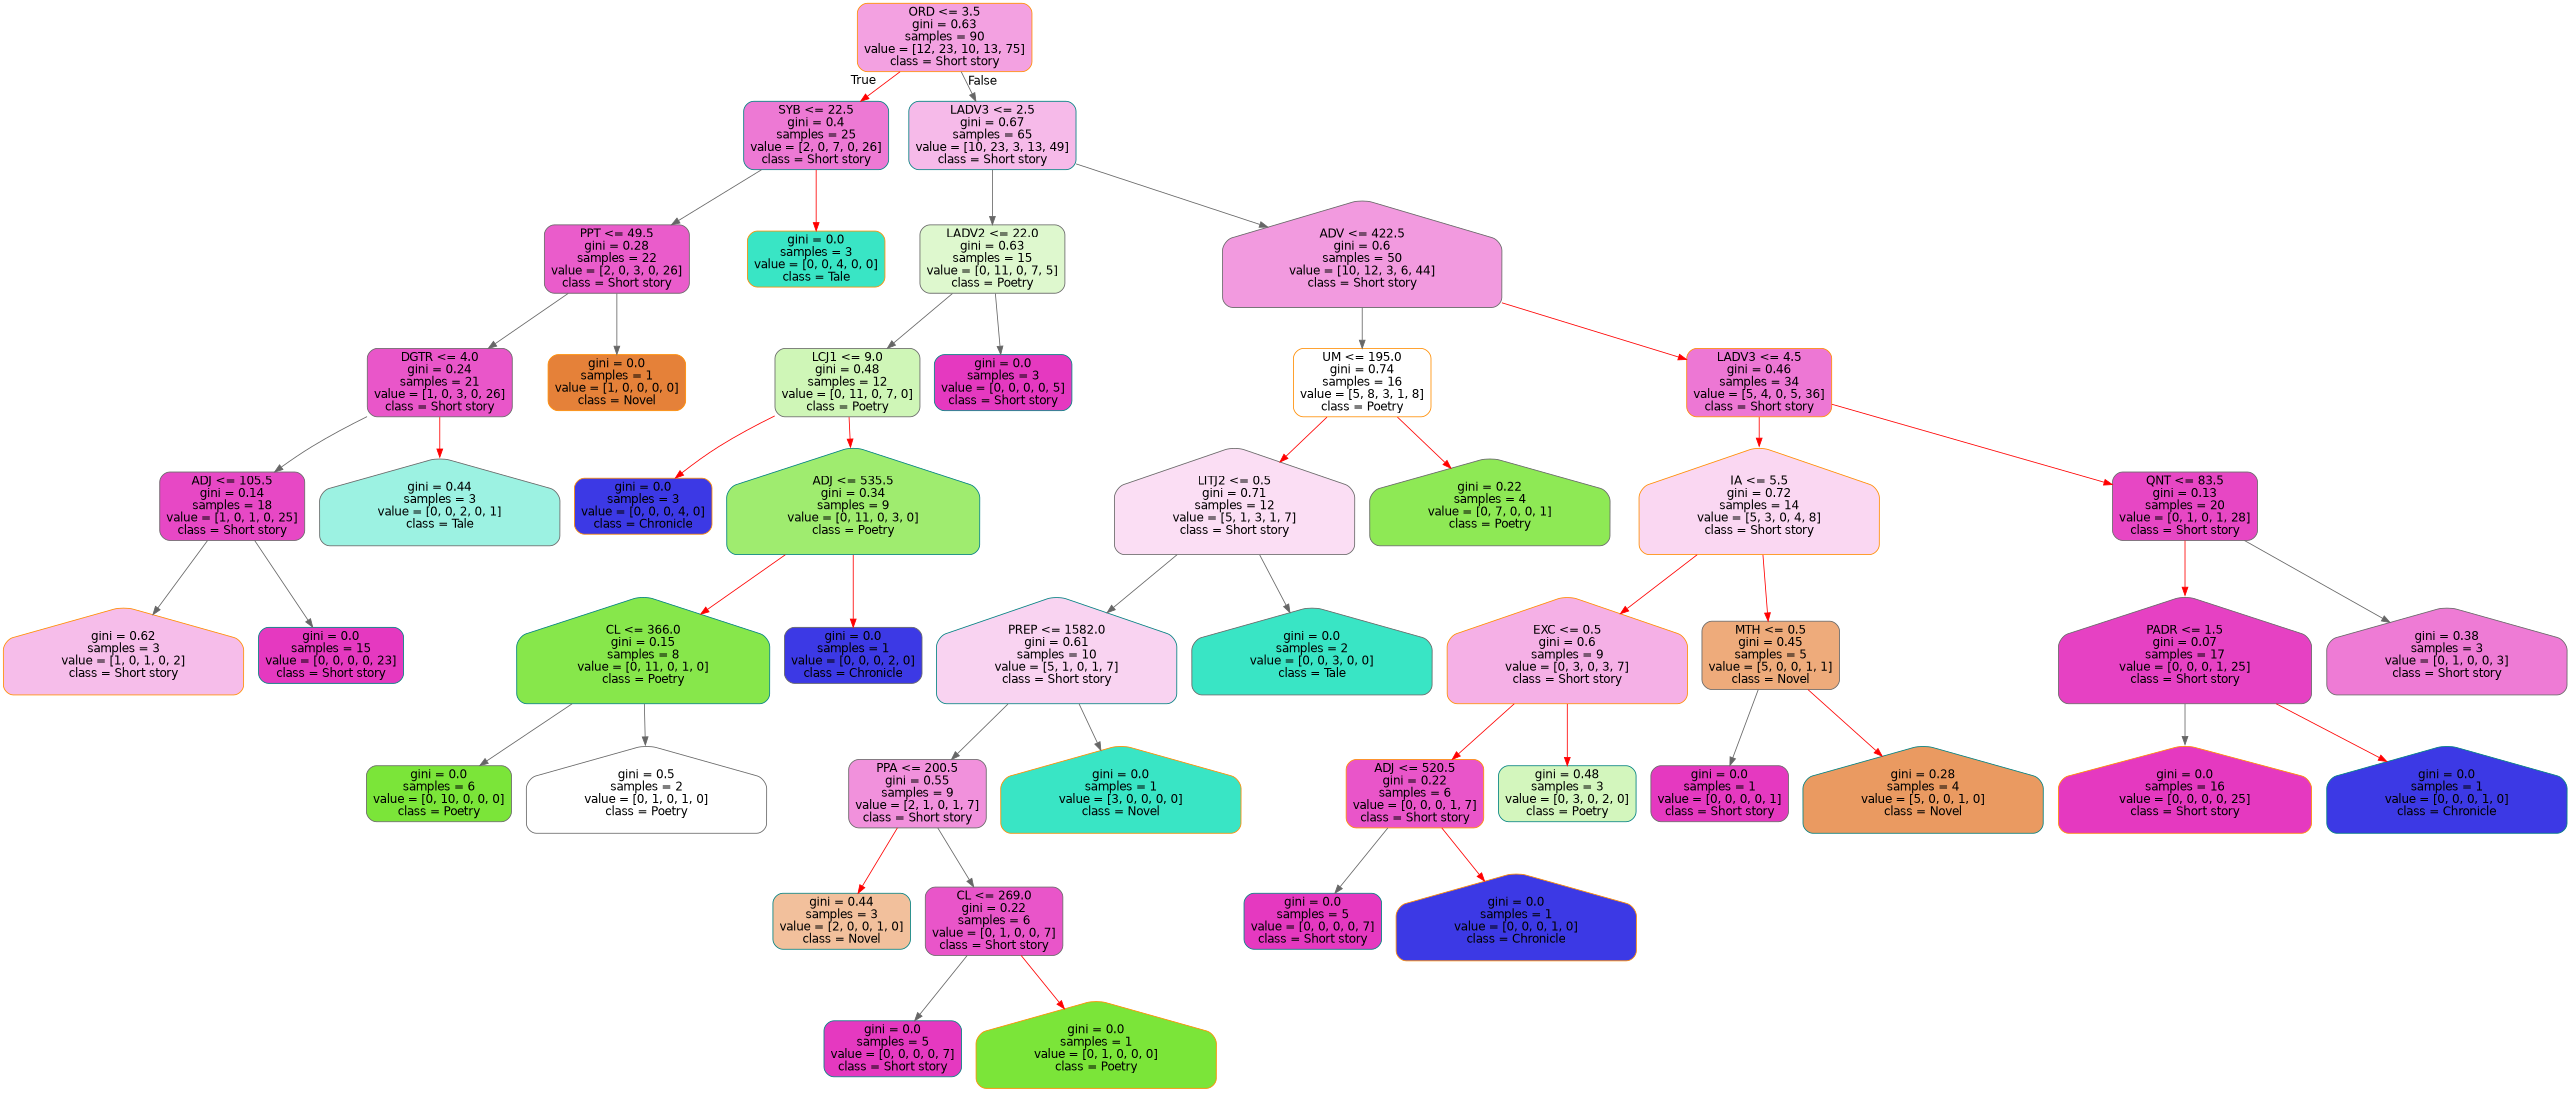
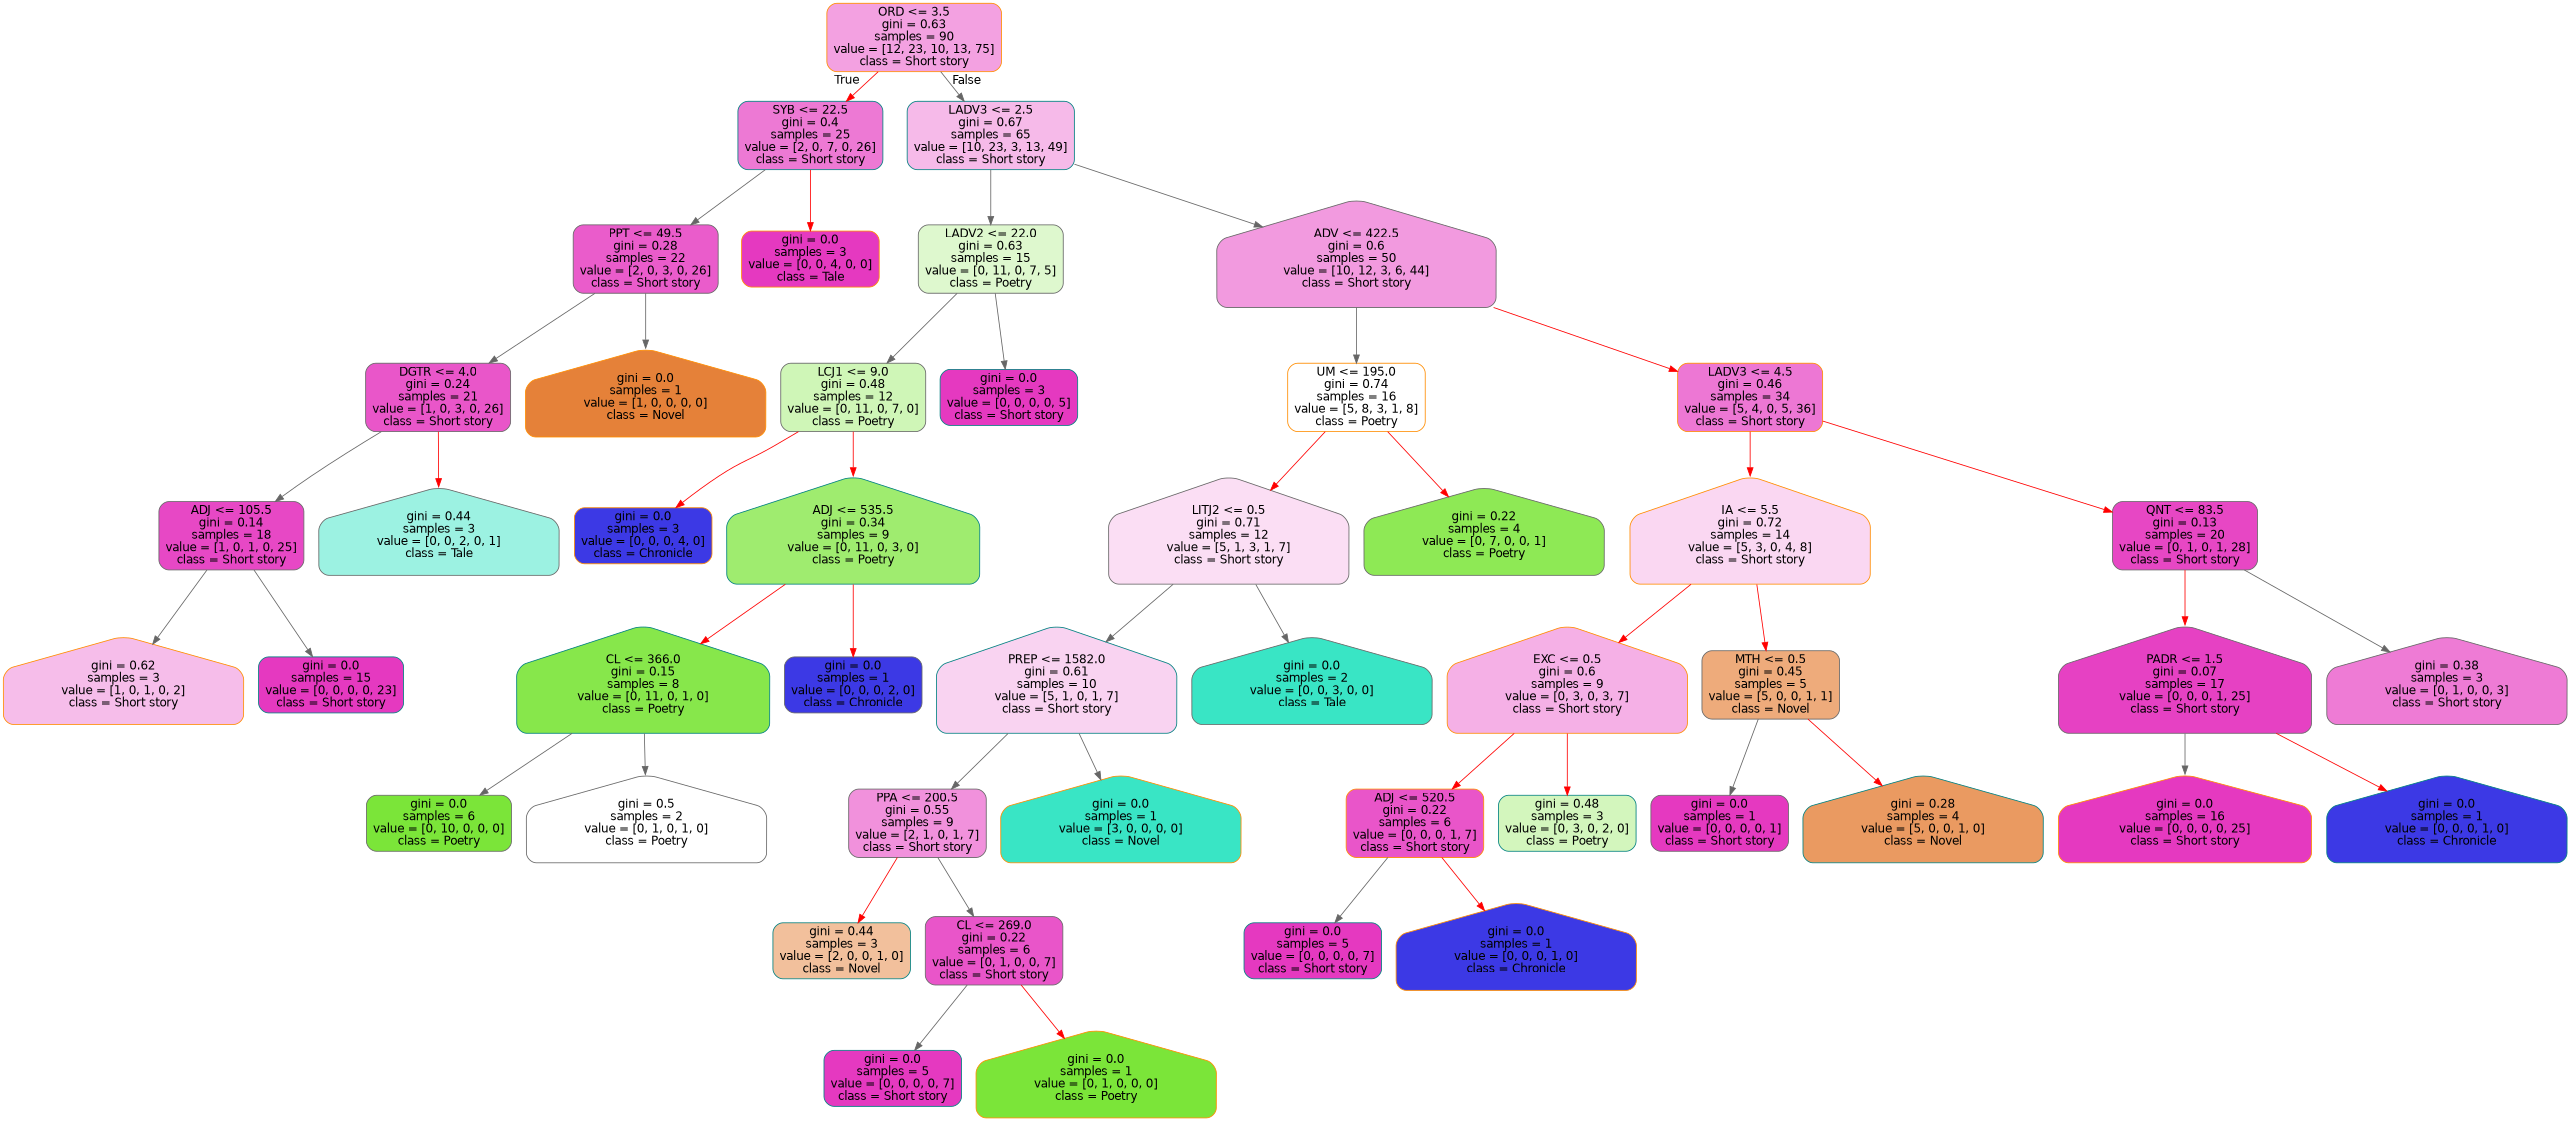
(816, 259) -> (810, 259)
(617, 383) -> (646, 397)
